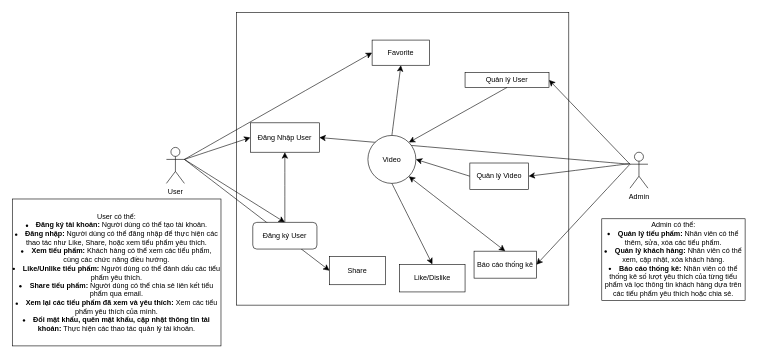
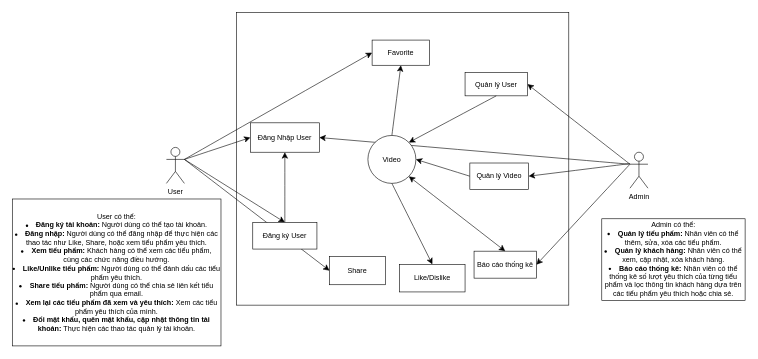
(507, 80) -> (497, 84)
(285, 236) -> (285, 236)
